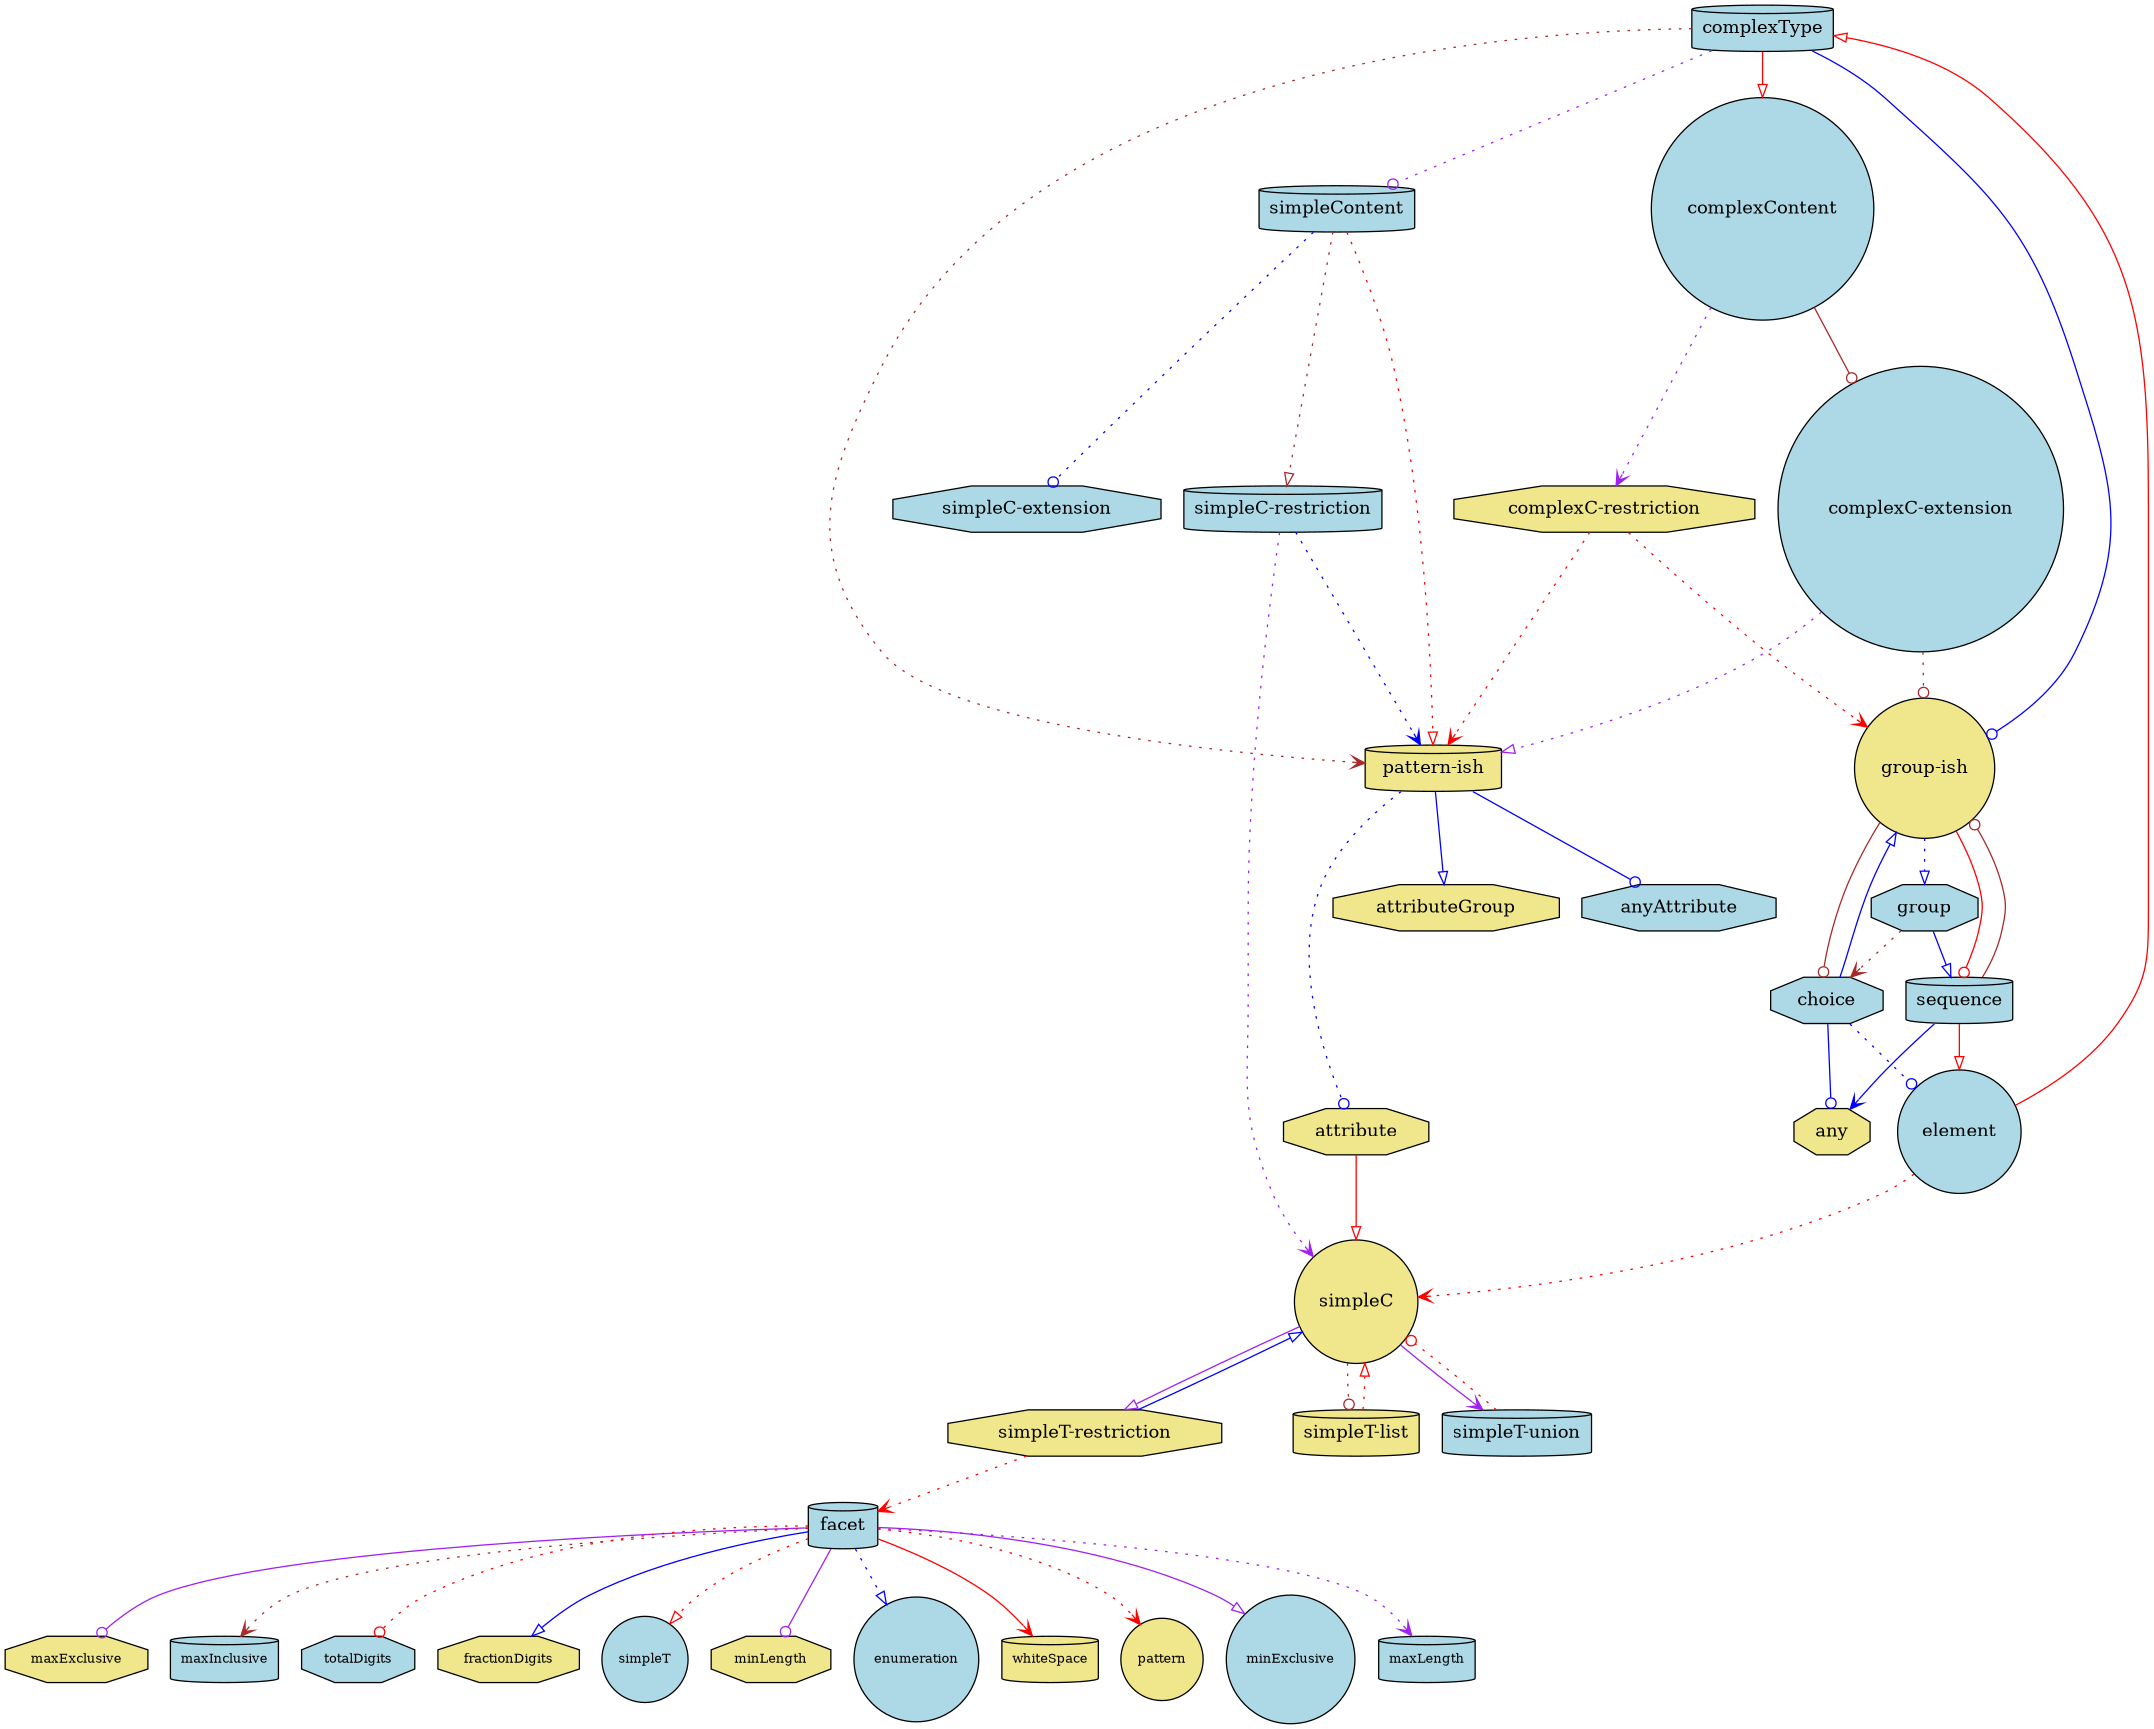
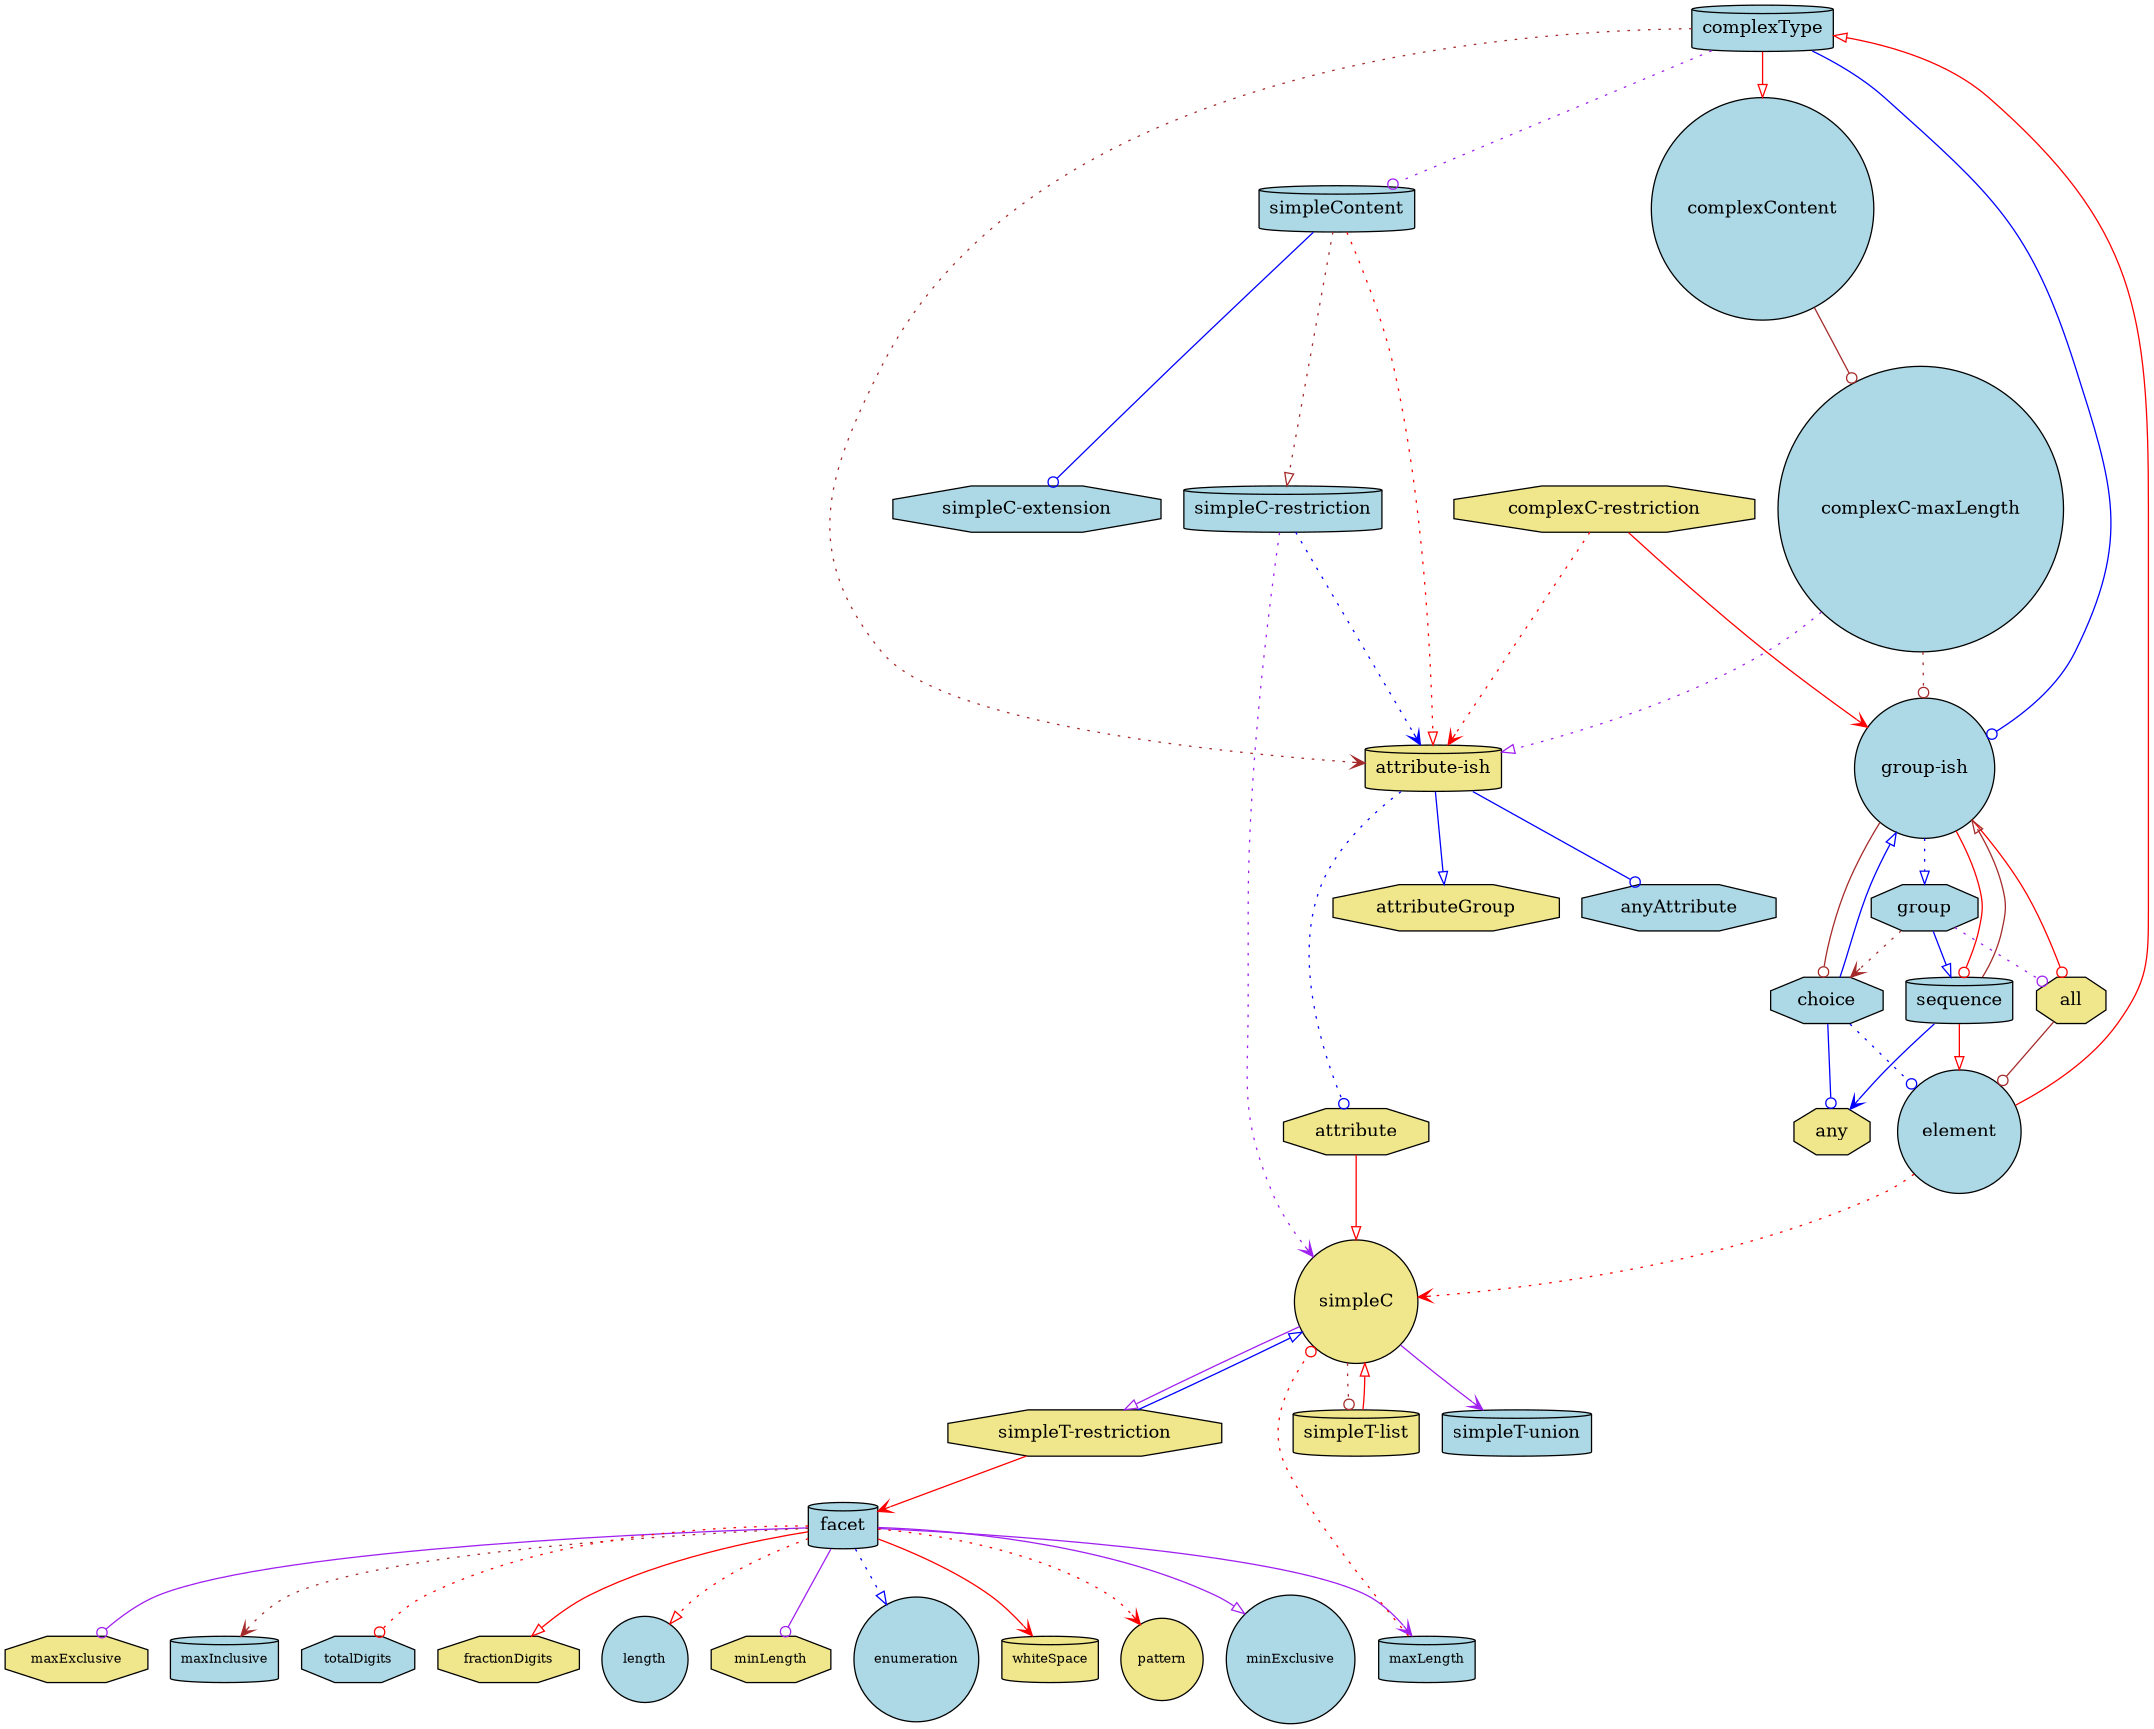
(1184, 355) -> (1184, 355)
(1667, 391) -> none
(1921, 509) -> (1921, 509)
(1740, 630) -> (1740, 630)
(1433, 768) -> (1433, 768)
(1925, 768) -> (1925, 768)
(2005, 903) -> (2005, 903)
none -> (2071, 1000)
(1456, 1376) -> (1309, 1506)
(1364, 1393) -> (1364, 1393)
(958, 1481) -> (958, 1481)
(1148, 1550) -> (1148, 1550)
(669, 1564) -> (669, 1564)
(645, 1659) -> (645, 1659)
